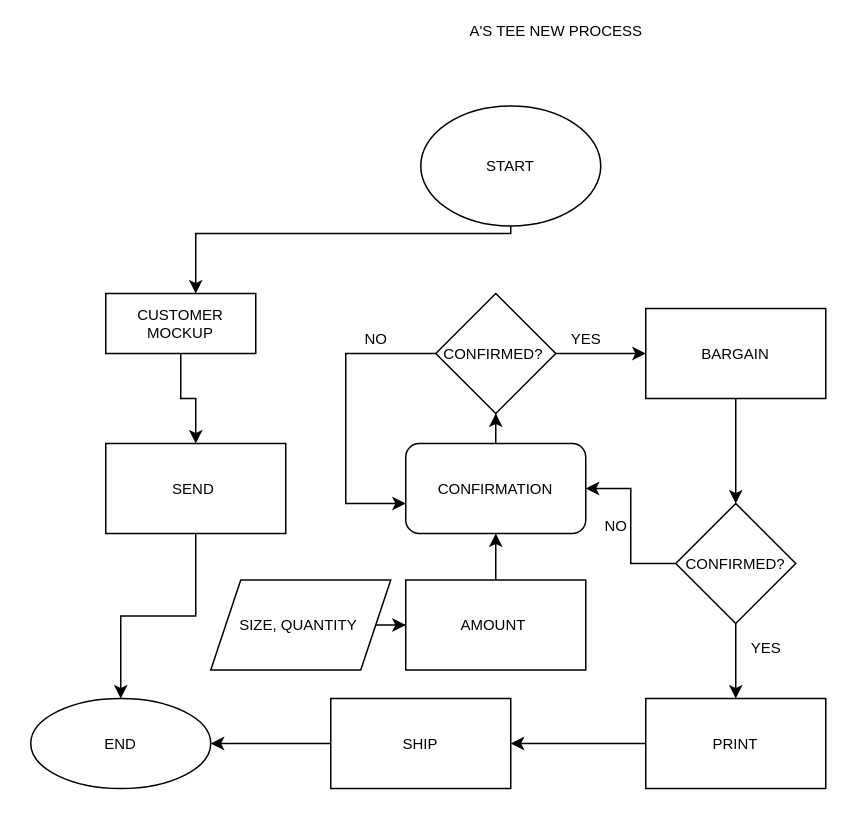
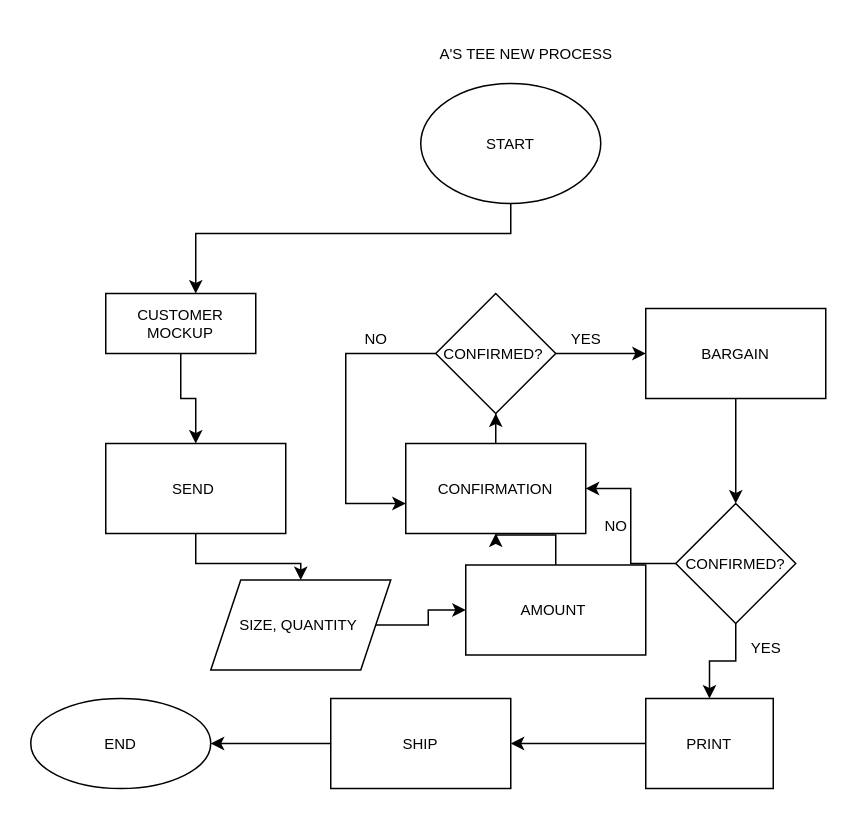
(556, 31) -> (526, 53)
(511, 166) -> (511, 143)
(496, 488) -> (496, 488)
(150, 616) -> (250, 563)
(496, 625) -> (556, 610)
(736, 743) -> (710, 743)
